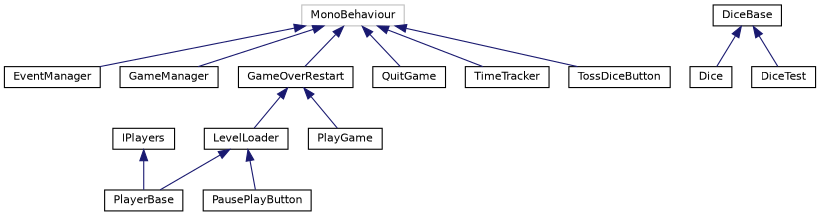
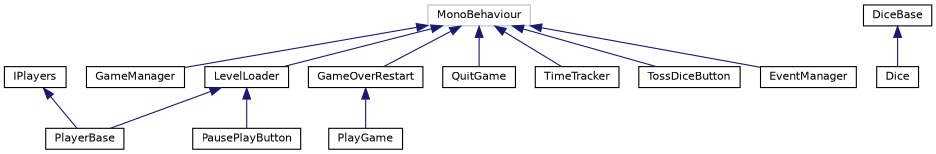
(784, 77) -> none
(267, 112) -> (357, 48)
